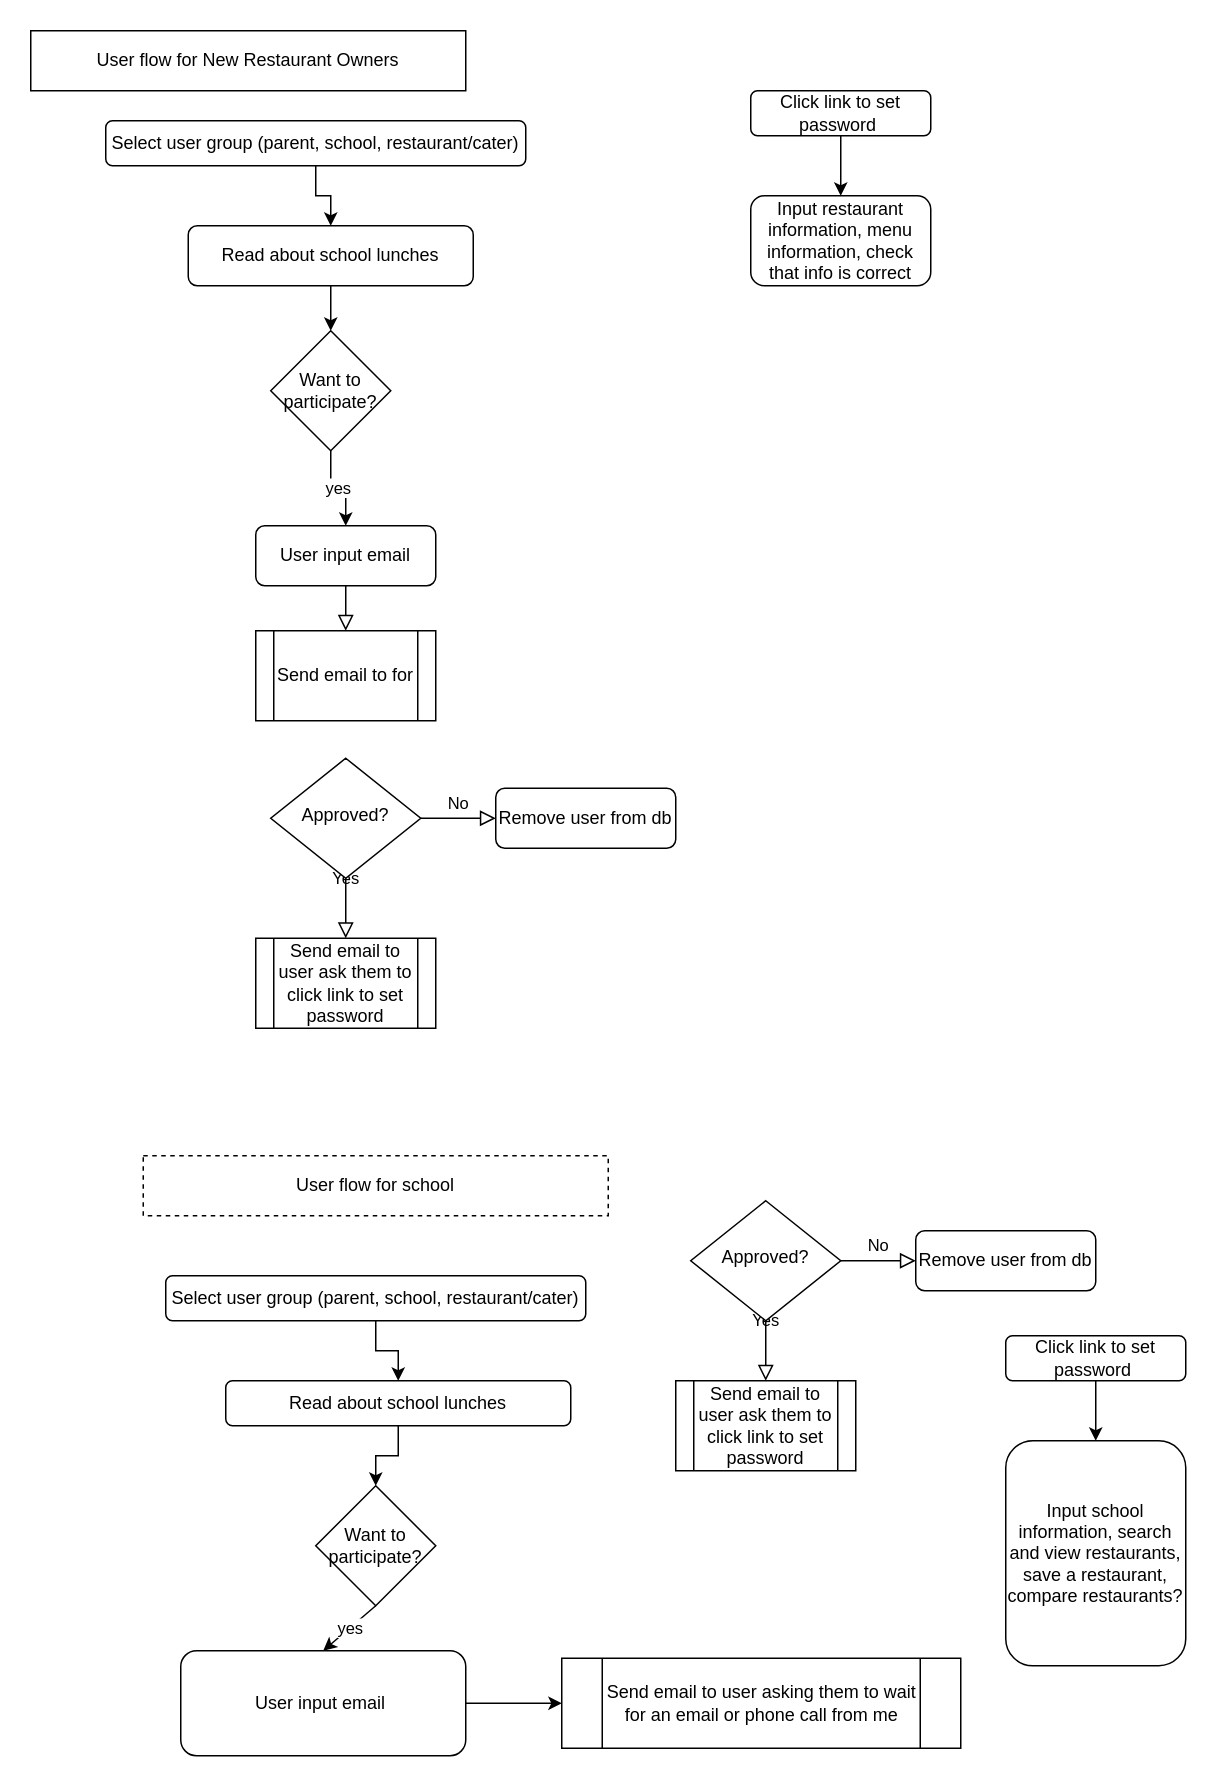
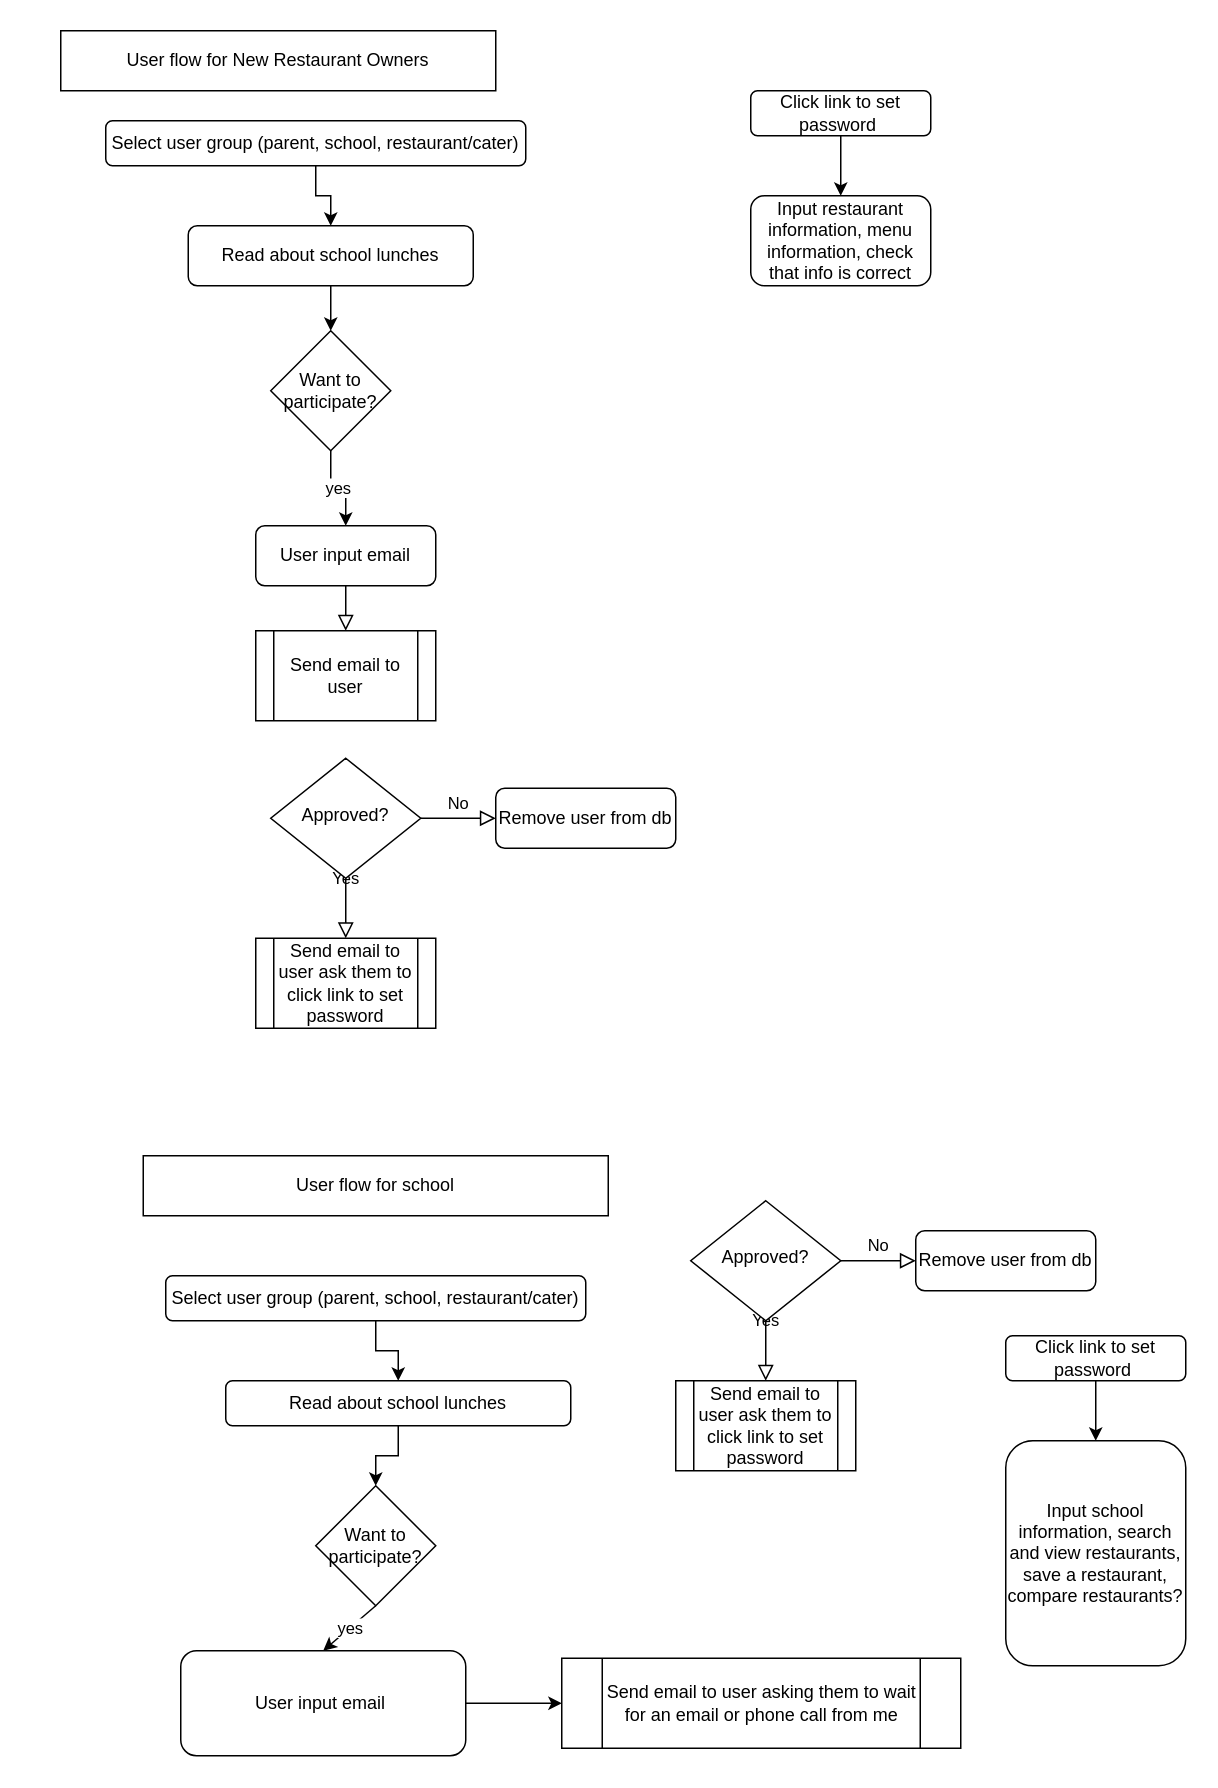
(248, 61) -> (278, 61)
(346, 676) -> (346, 676)
(376, 1186) -> (376, 1186)
